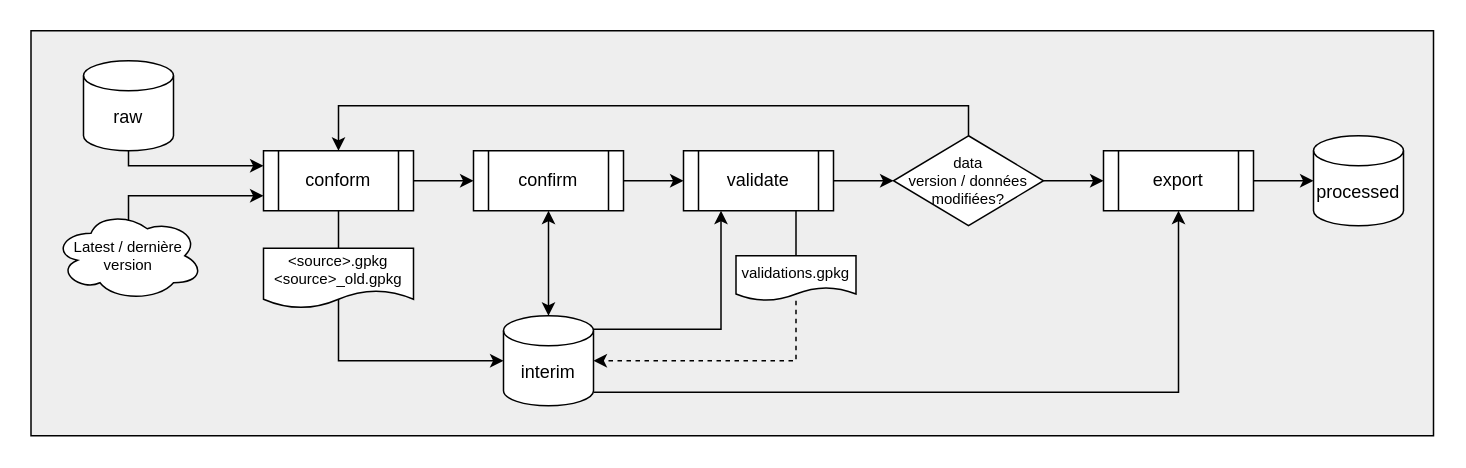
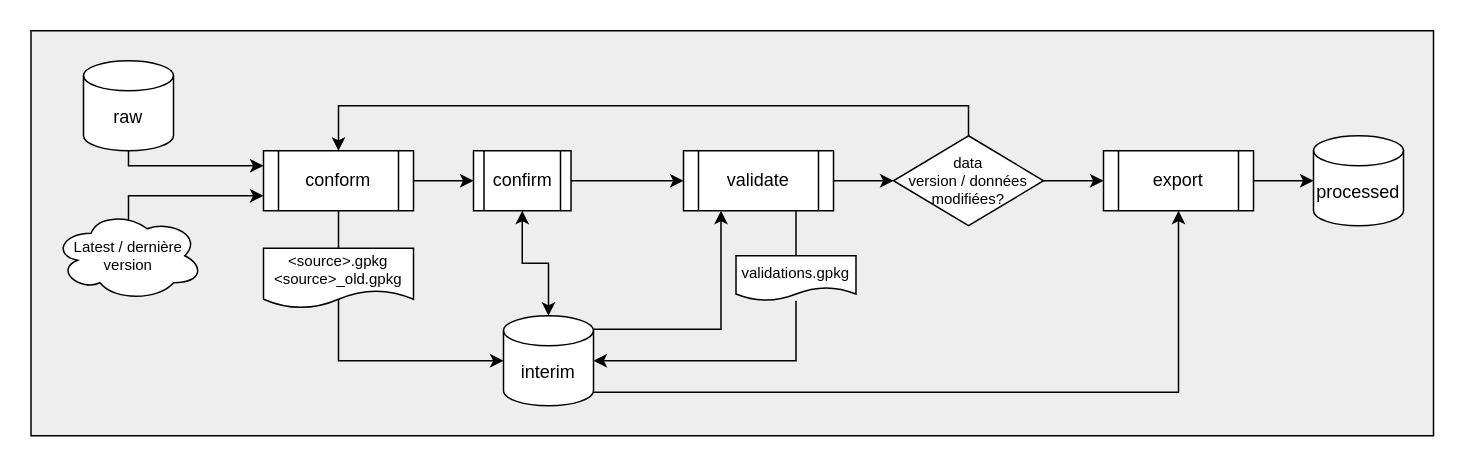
(548, 181) -> (522, 181)
(728, 361) -> (728, 361)
